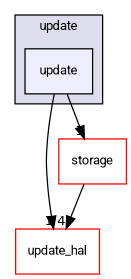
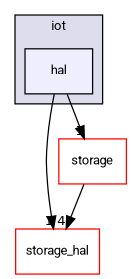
(59, 27) -> (59, 27)
(59, 71) -> (59, 71)
(58, 252) -> (58, 252)
